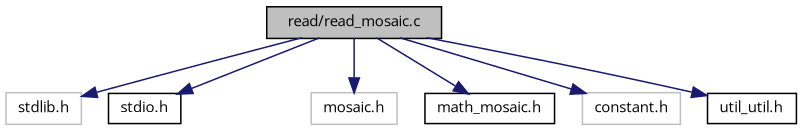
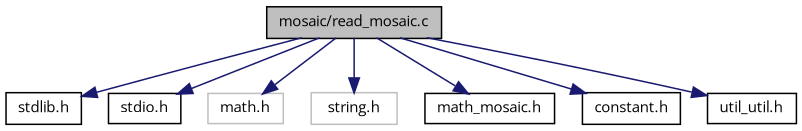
(354, 23) -> (354, 23)
(44, 108) -> (44, 108)
none -> (246, 108)
(354, 108) -> (354, 108)
(631, 108) -> (631, 108)
